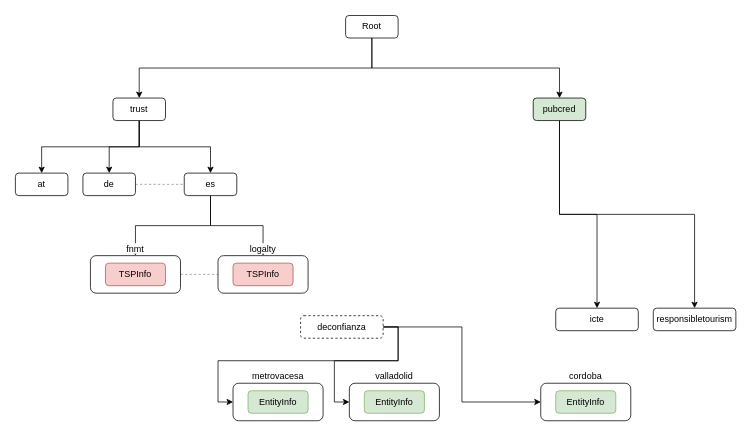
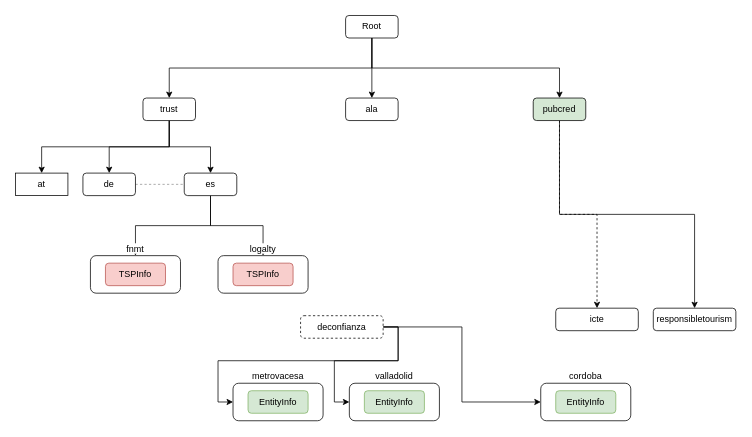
none -> (372, 91)
(139, 109) -> (169, 109)
none -> (372, 109)
(42, 184) -> (42, 184)
(597, 260) -> (597, 260)
(199, 274) -> none
